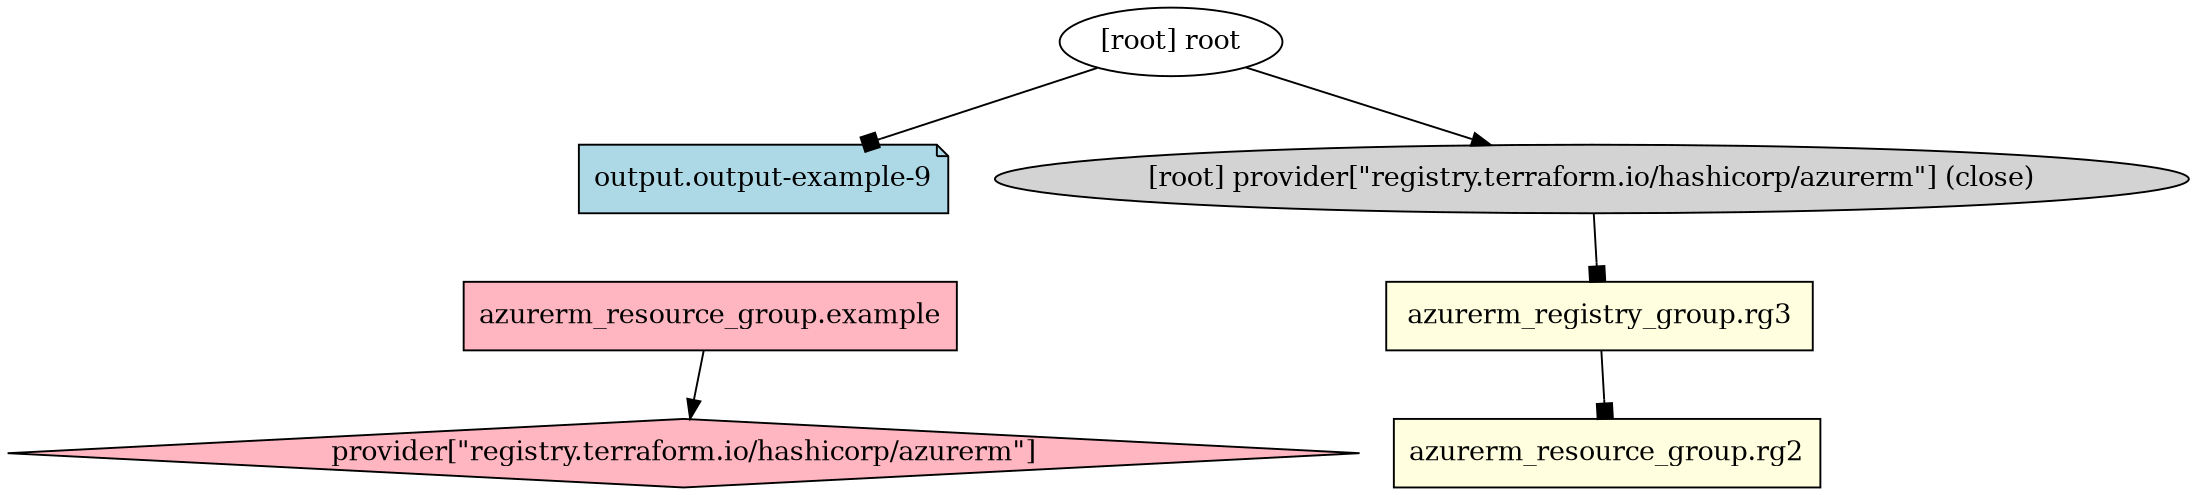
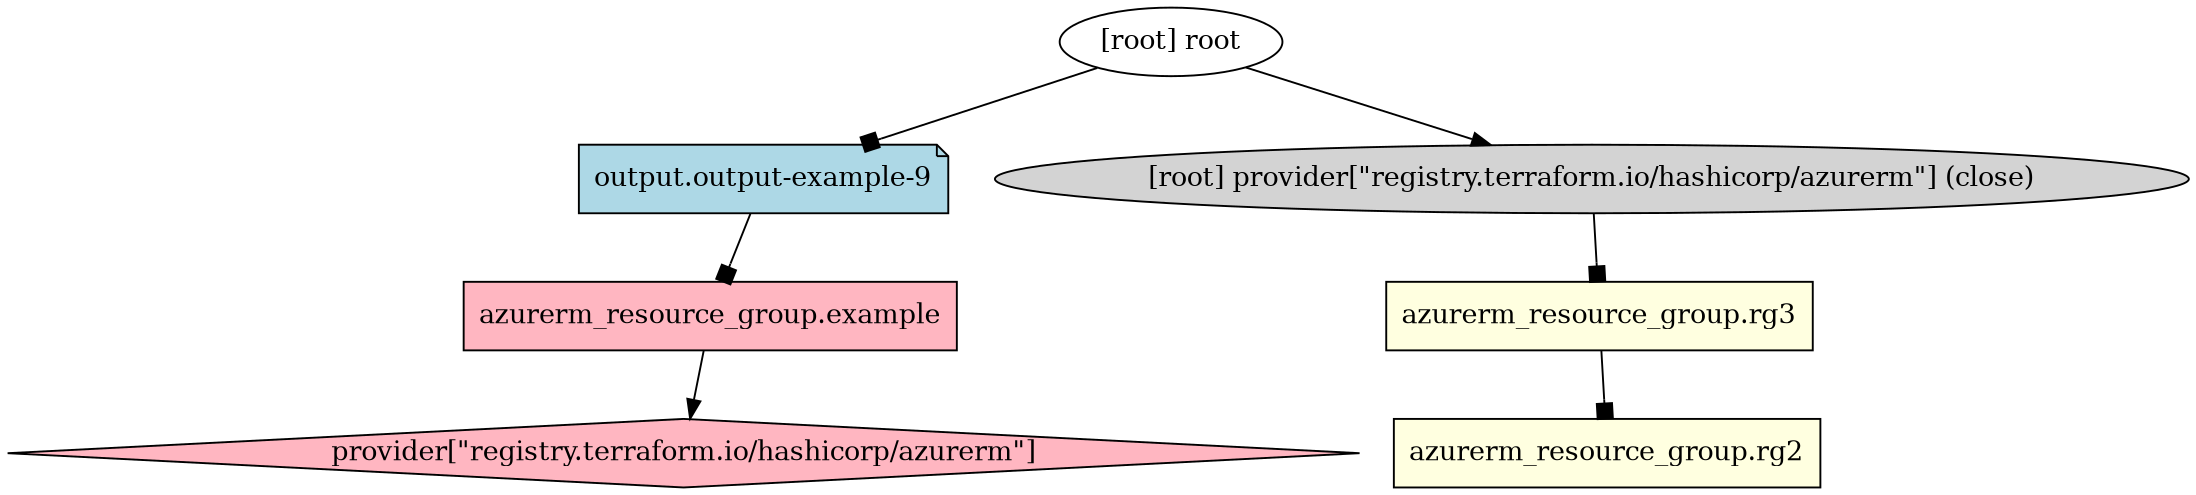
none -> (740, 239)
(1600, 316) -> (1600, 316)
